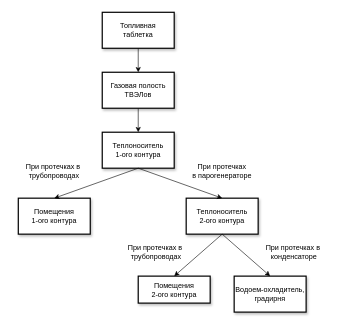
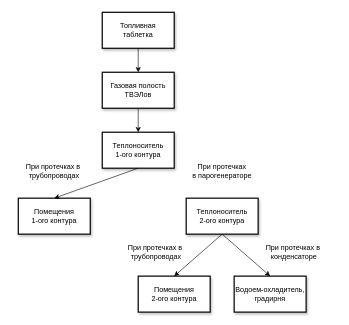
(180, 183) -> none
(174, 290) -> (174, 294)
